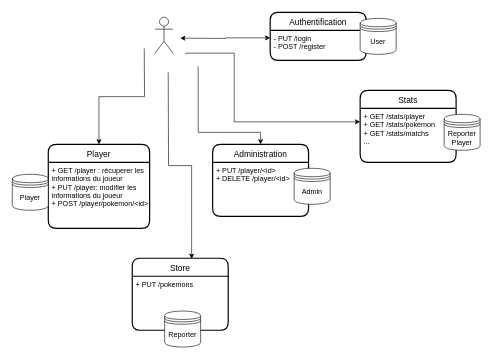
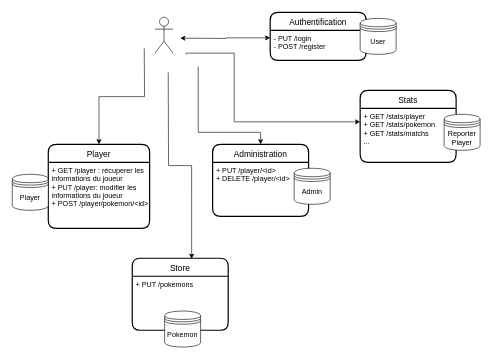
(183, 335) -> (183, 335)
